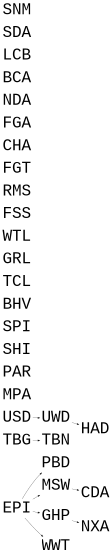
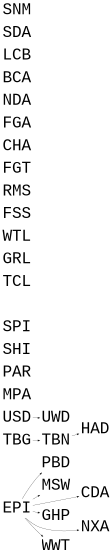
(17, 305) -> none
(74, 423) -> (74, 435)
(74, 489) -> (55, 501)
(74, 521) -> (50, 530)
